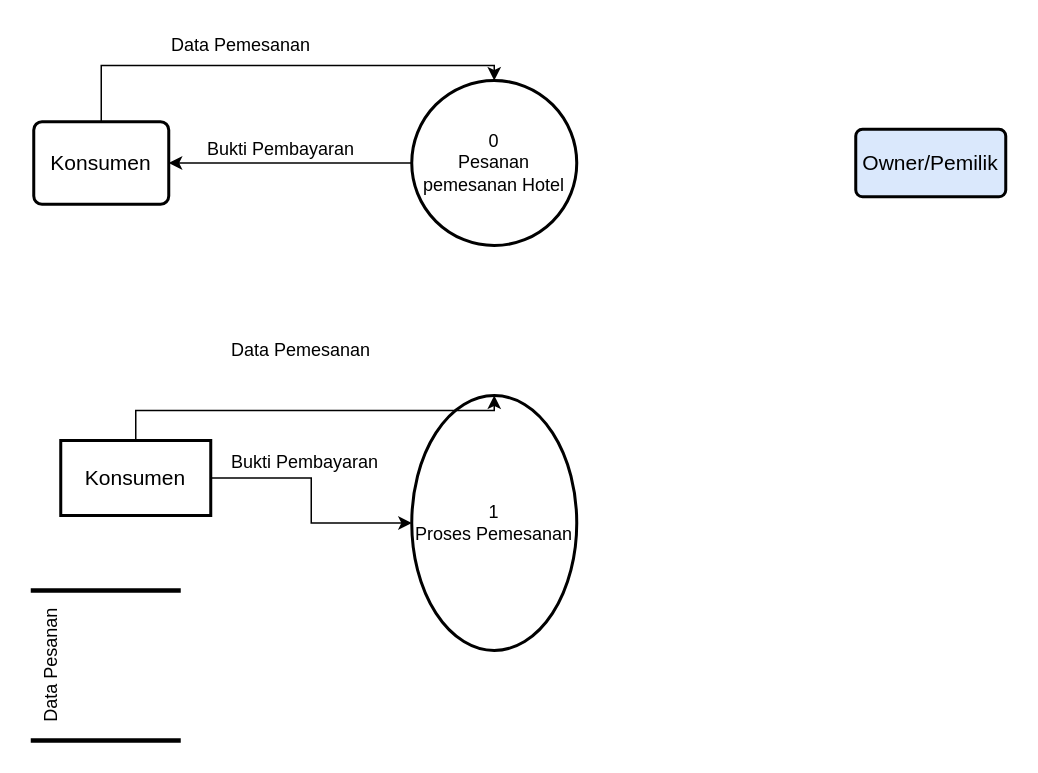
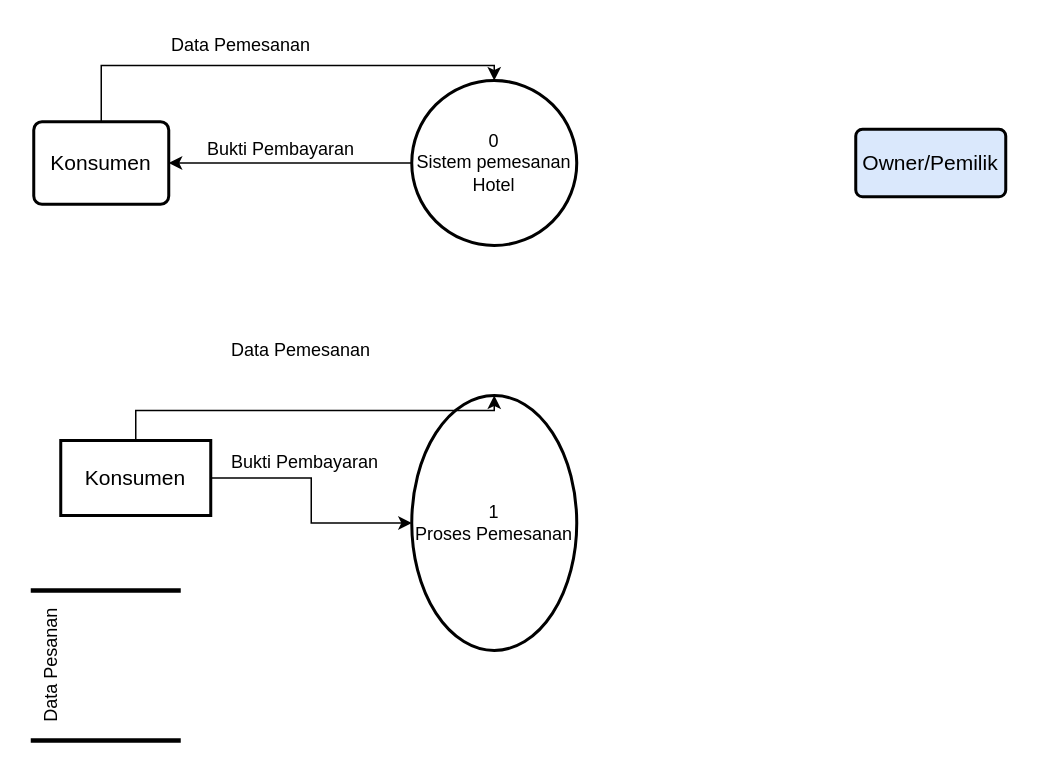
(494, 163) -> (494, 163)
